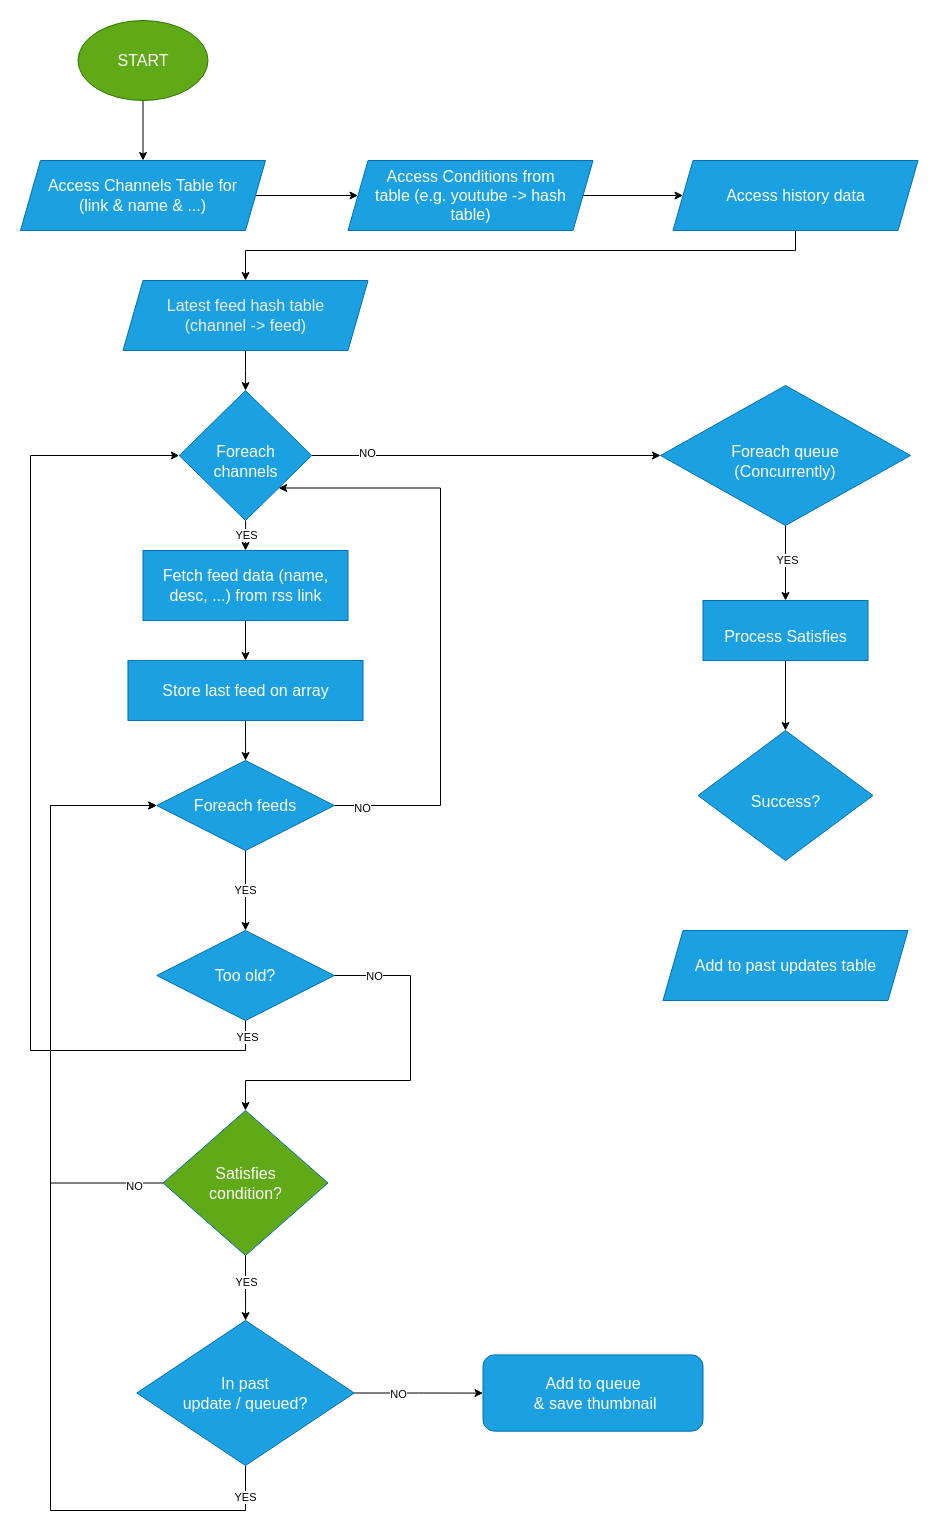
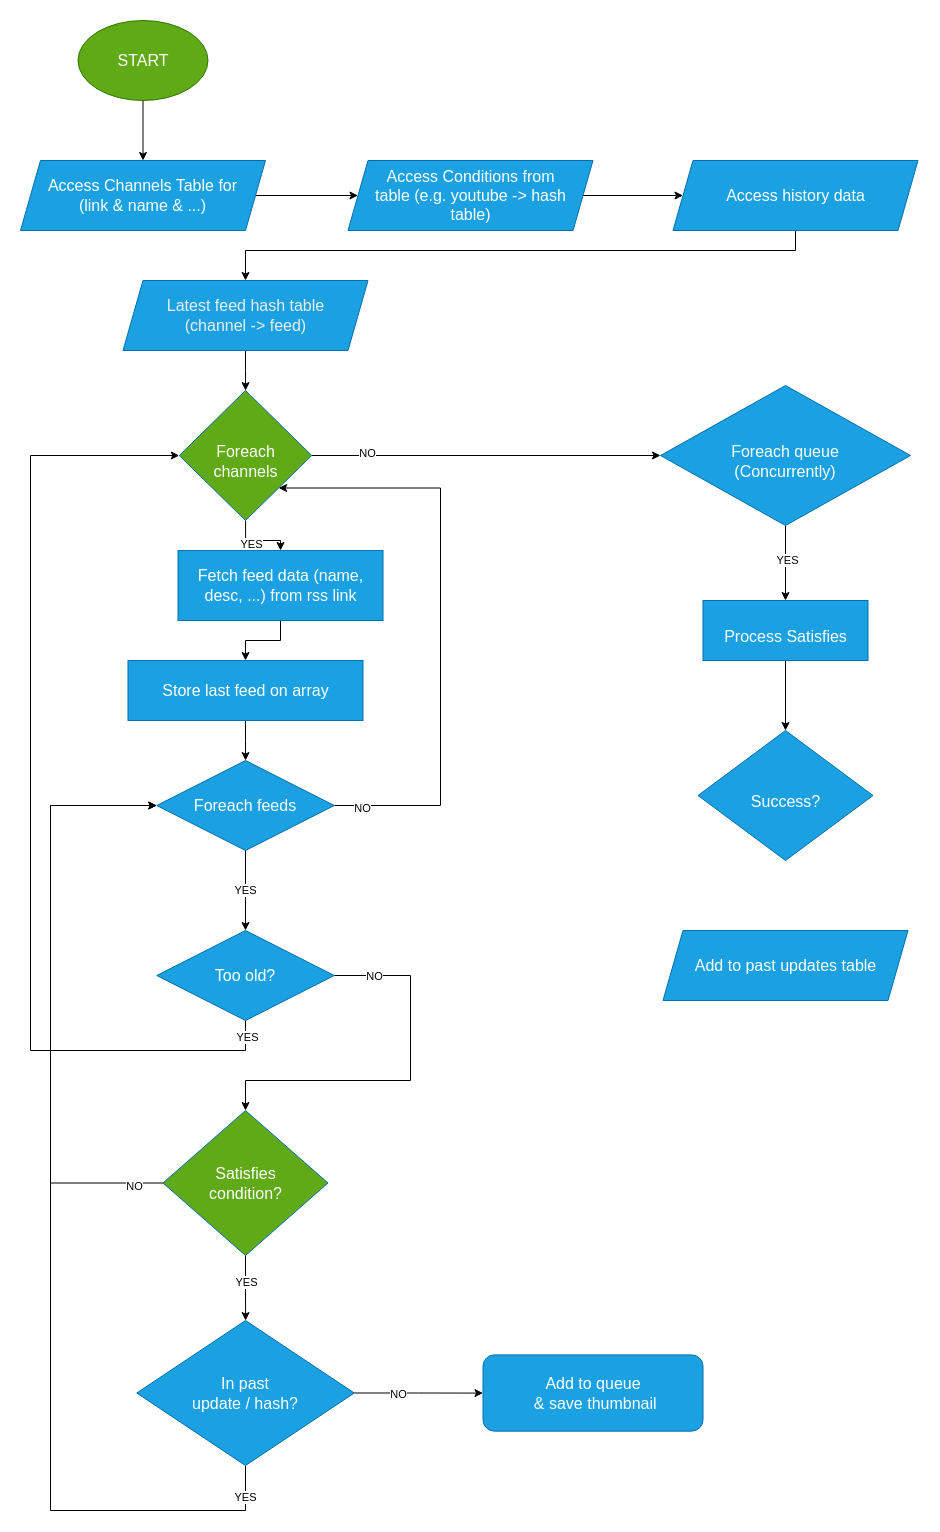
(246, 456) -> (246, 456)
(246, 586) -> (281, 586)
(246, 1394) -> (246, 1394)
